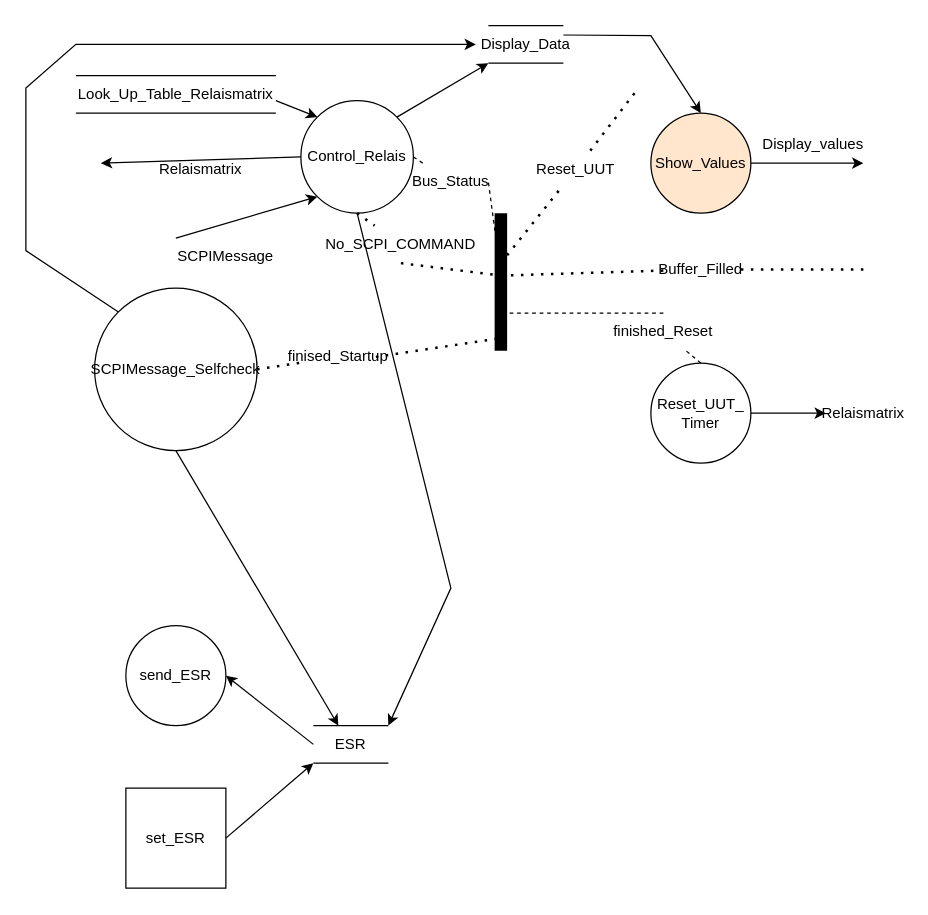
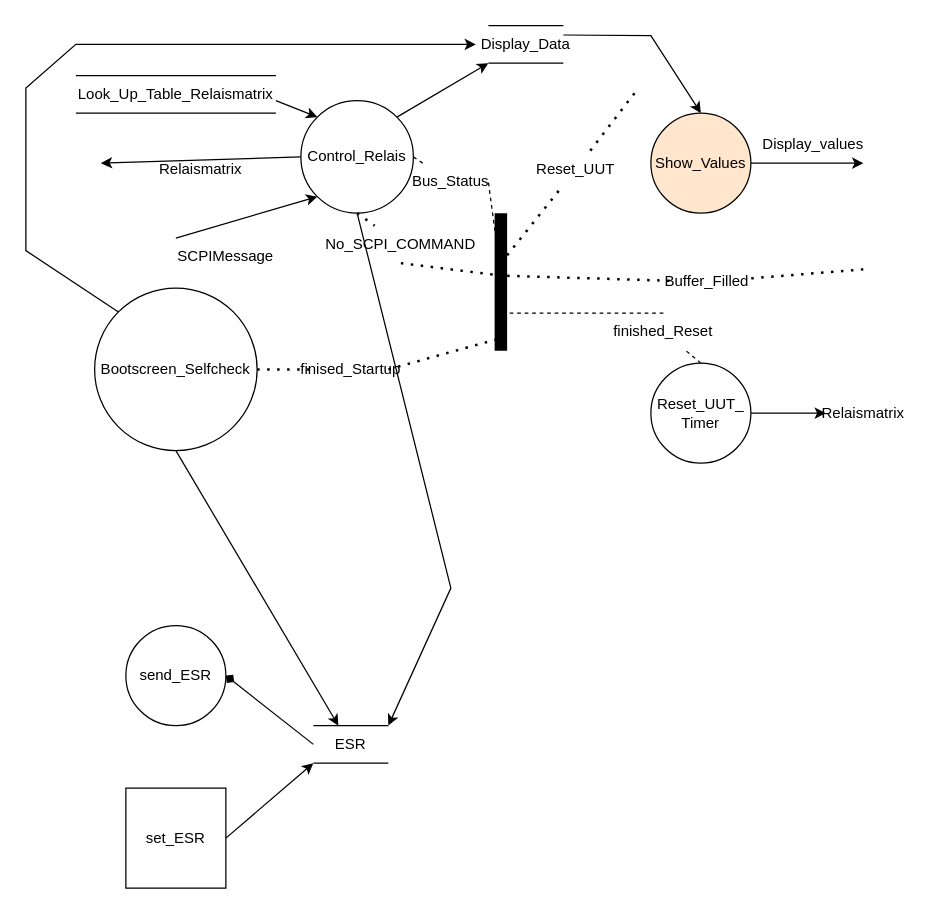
(701, 269) -> (707, 282)
(338, 357) -> (351, 369)
(176, 369) -> (176, 369)
(233, 681) -> (233, 682)
